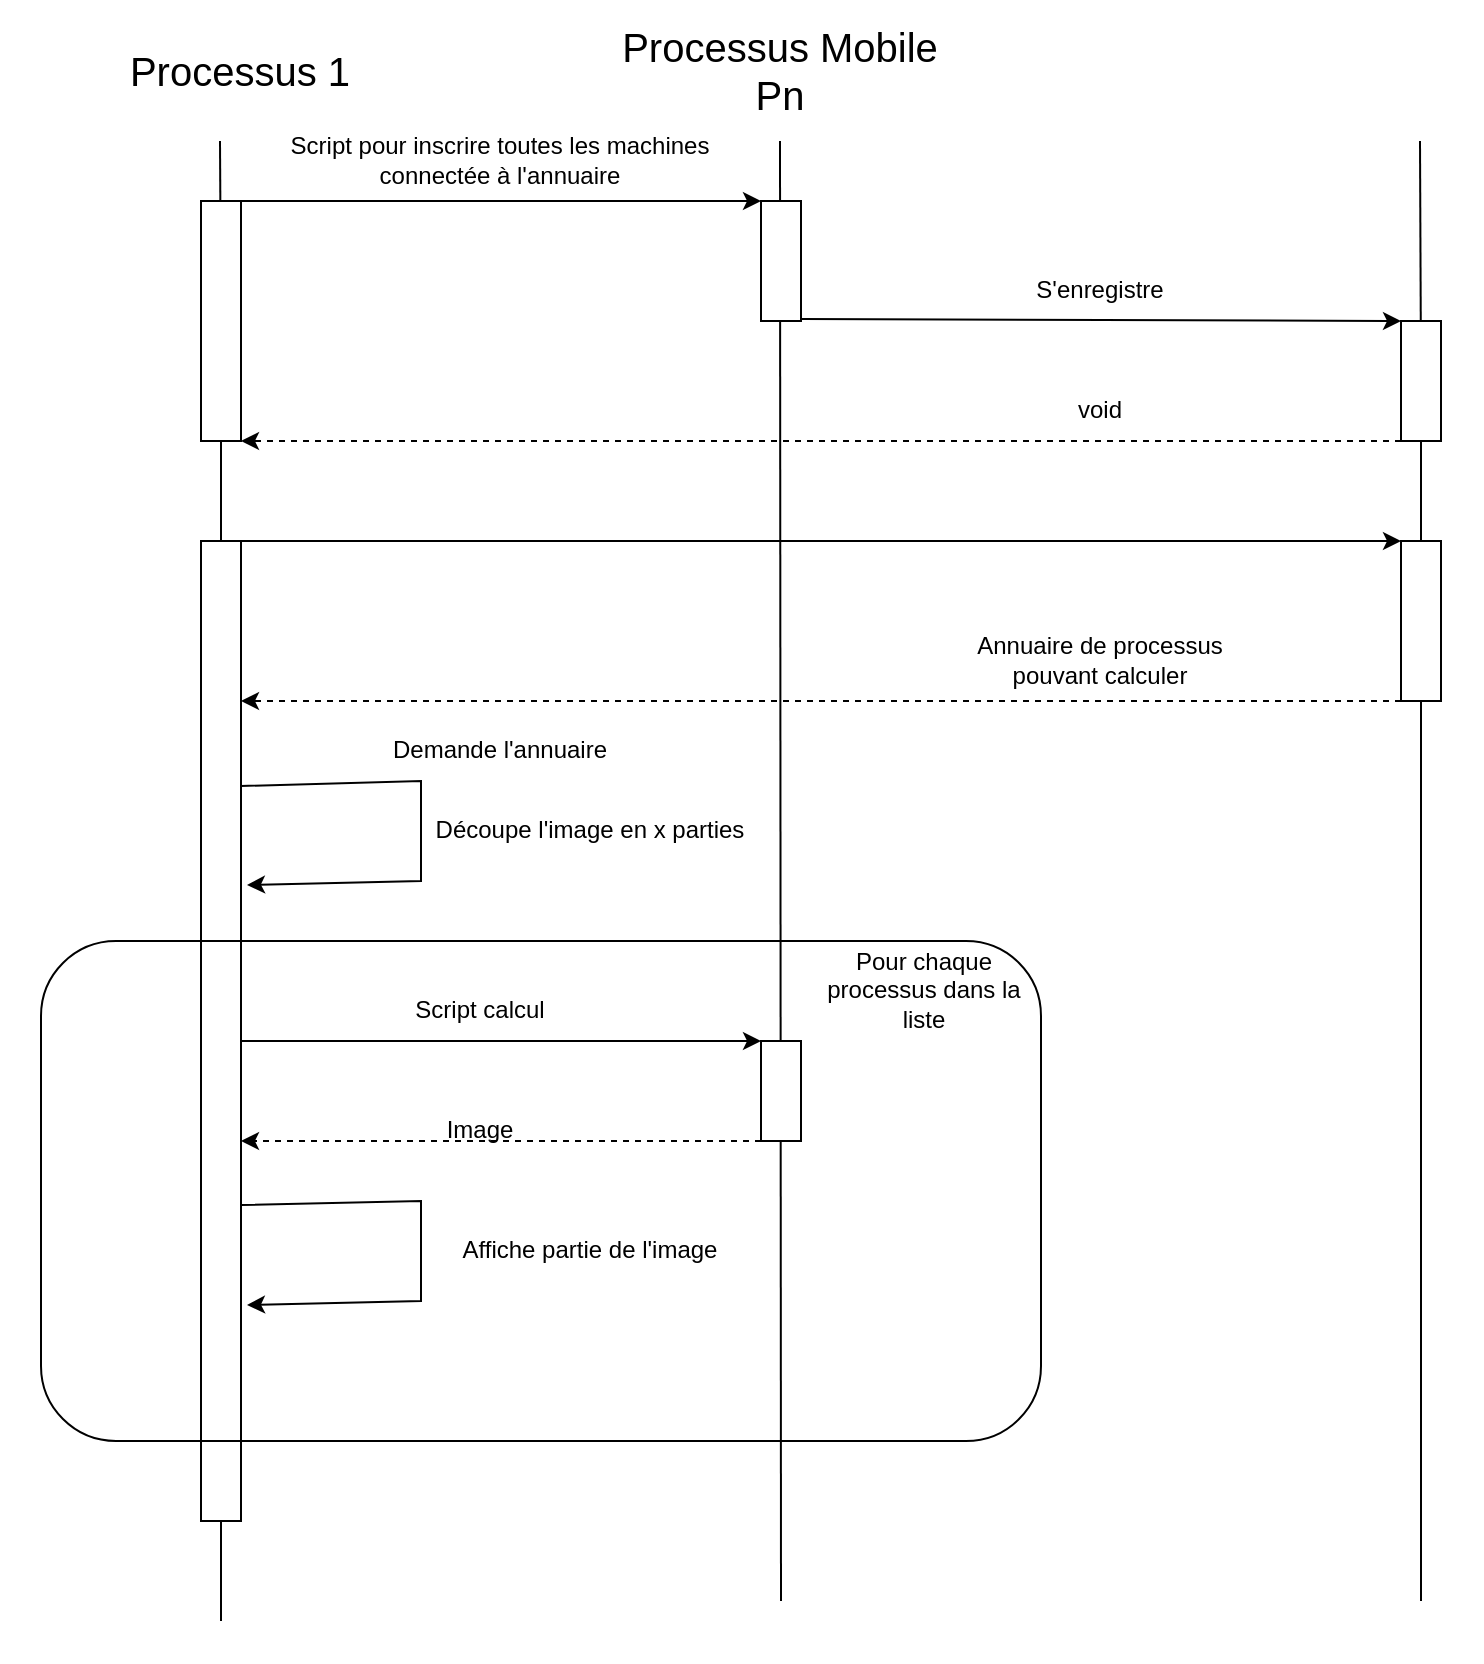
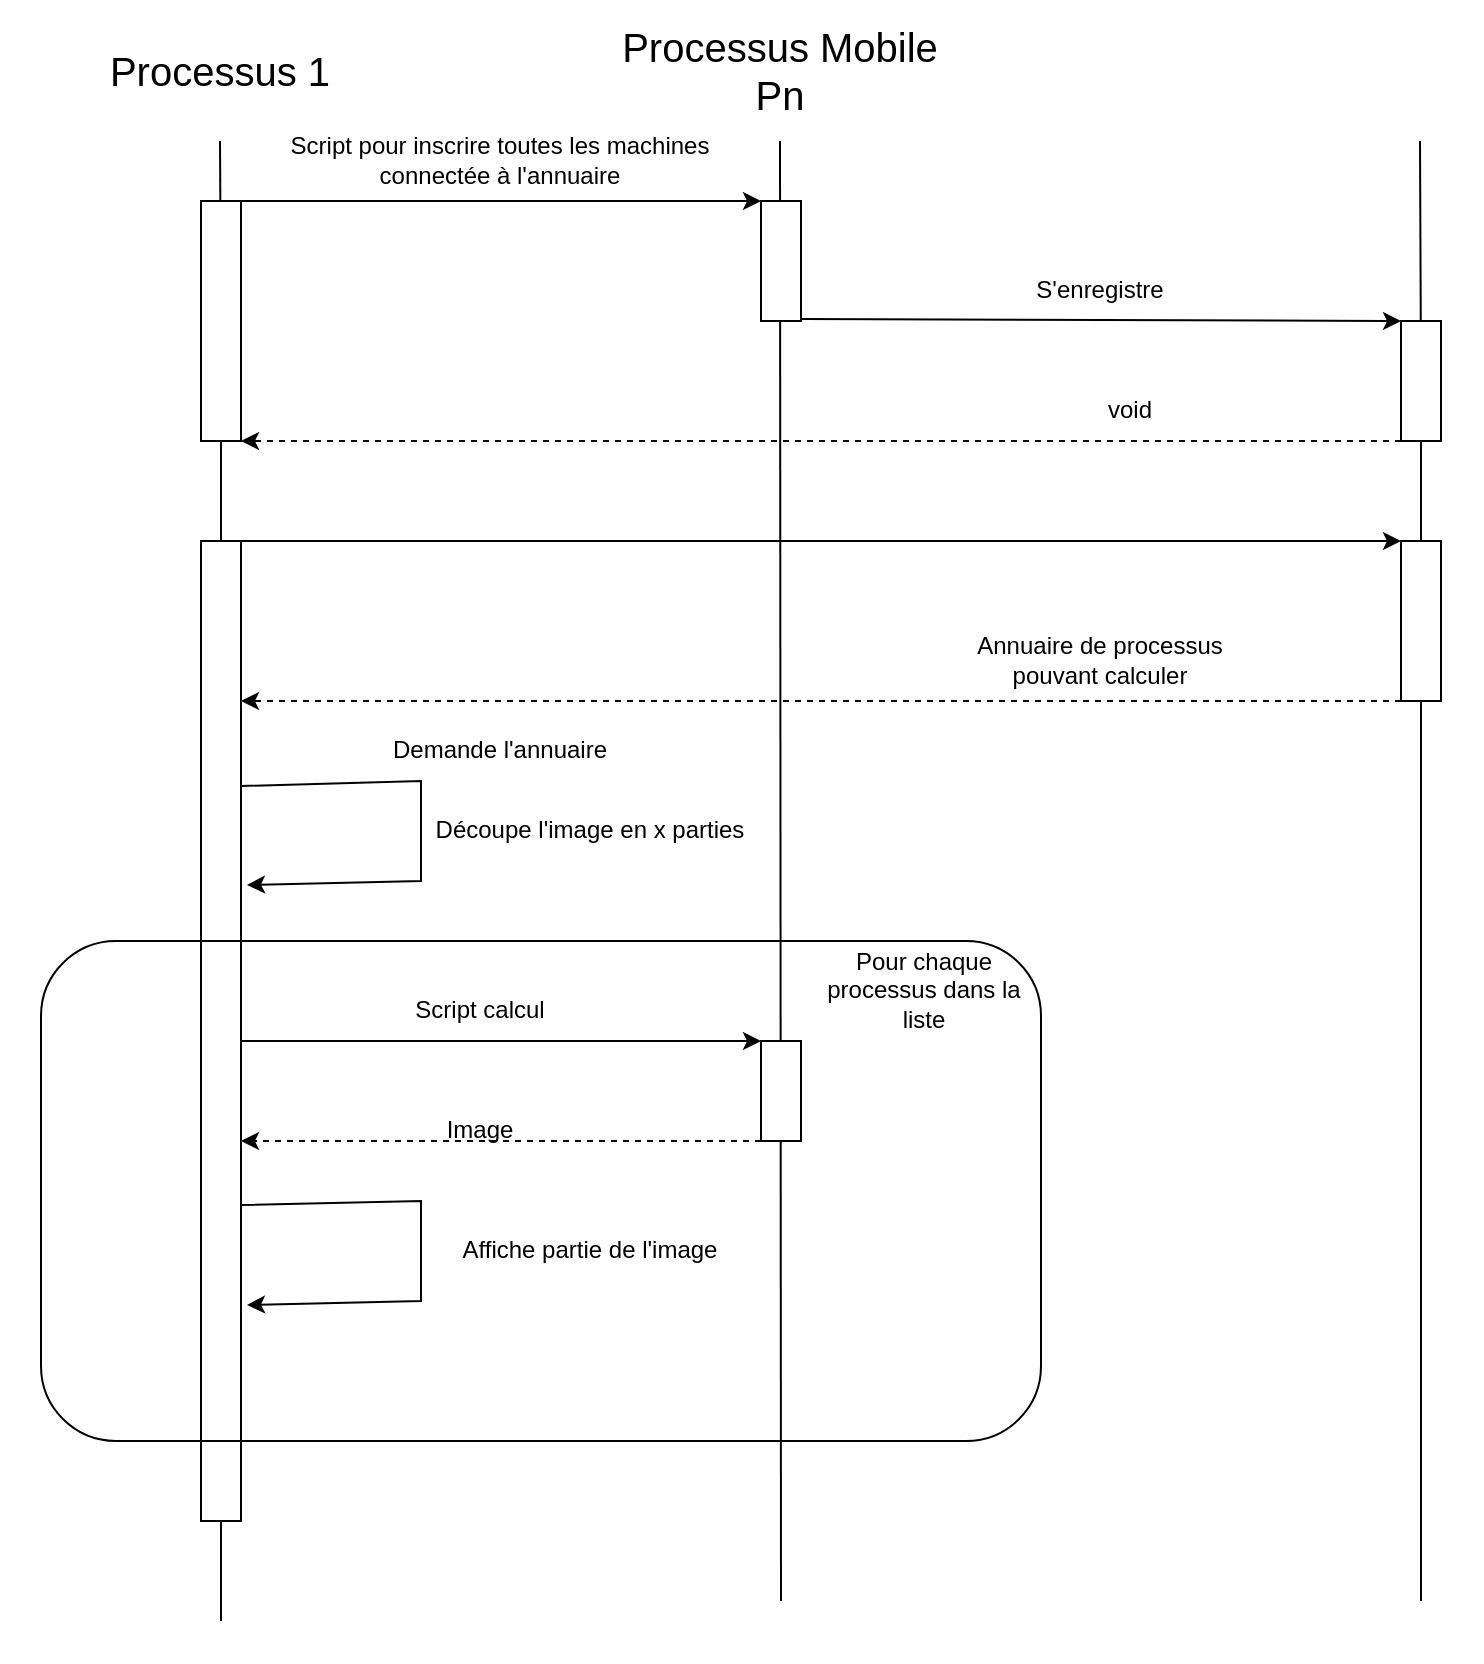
(241, 71) -> (221, 71)
(1101, 411) -> (1131, 411)
